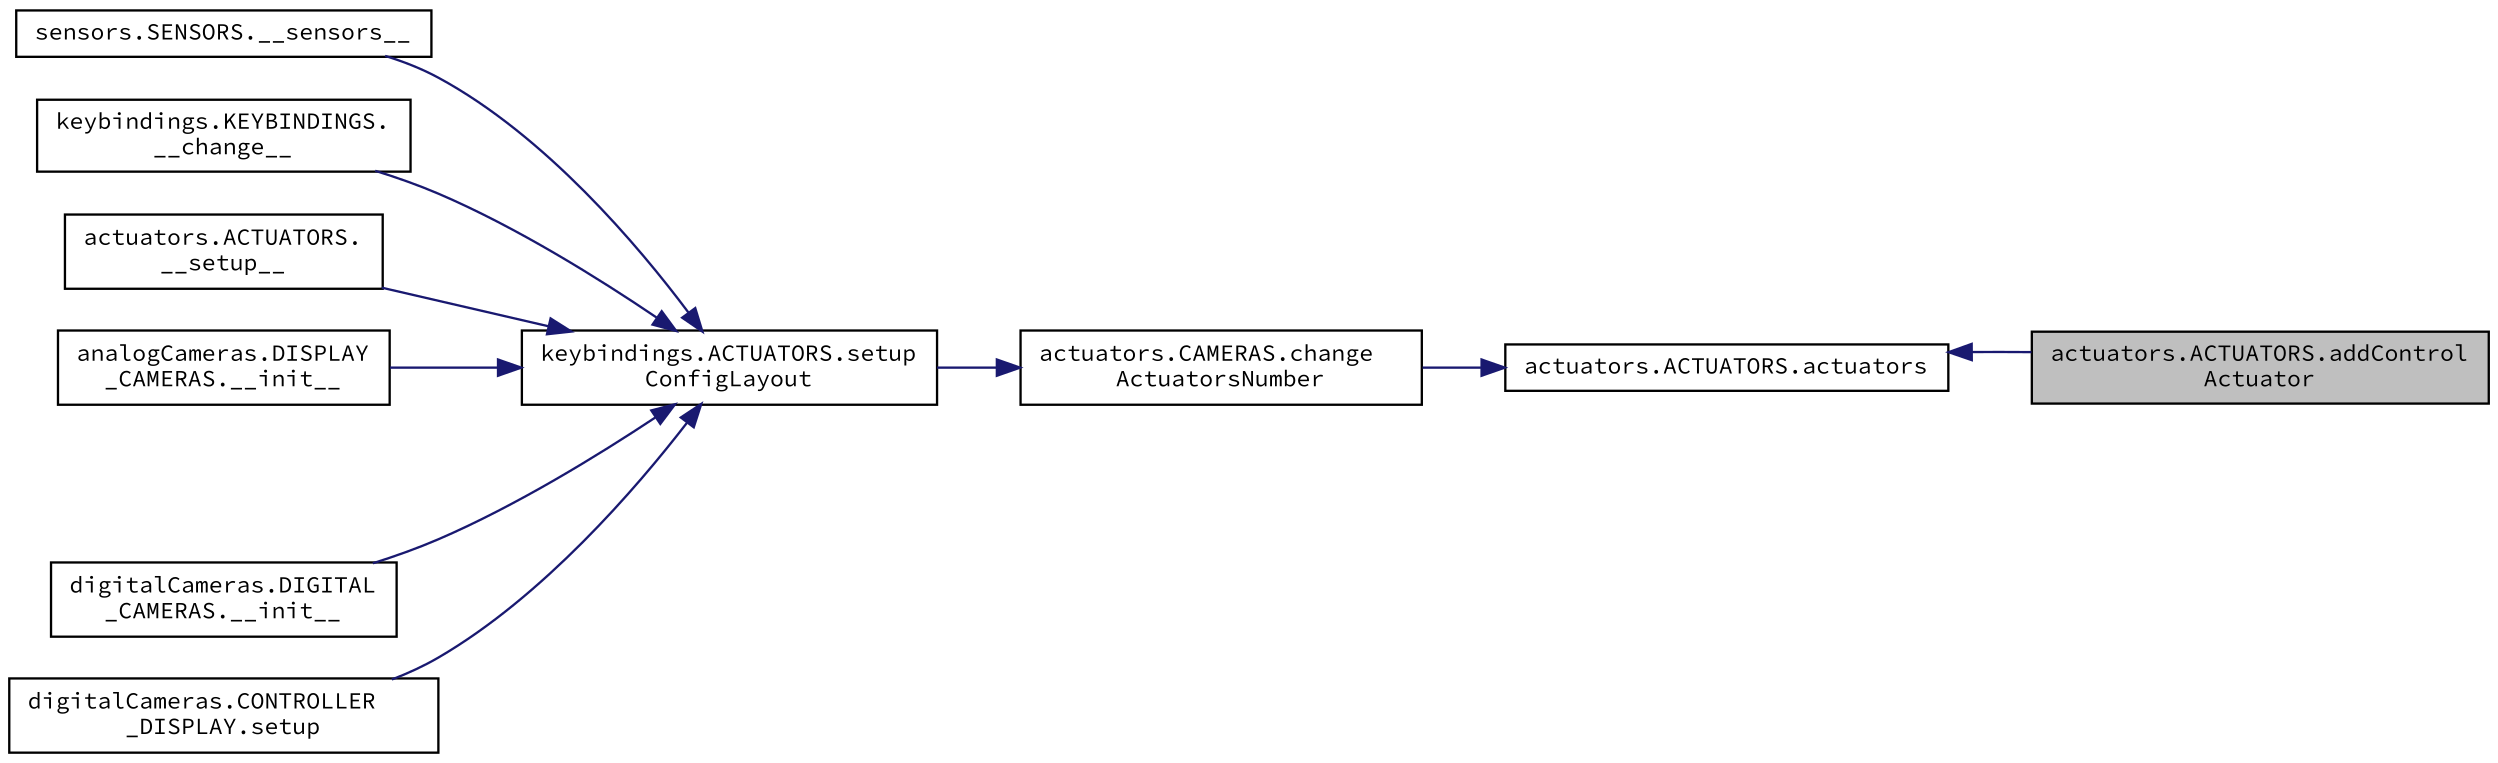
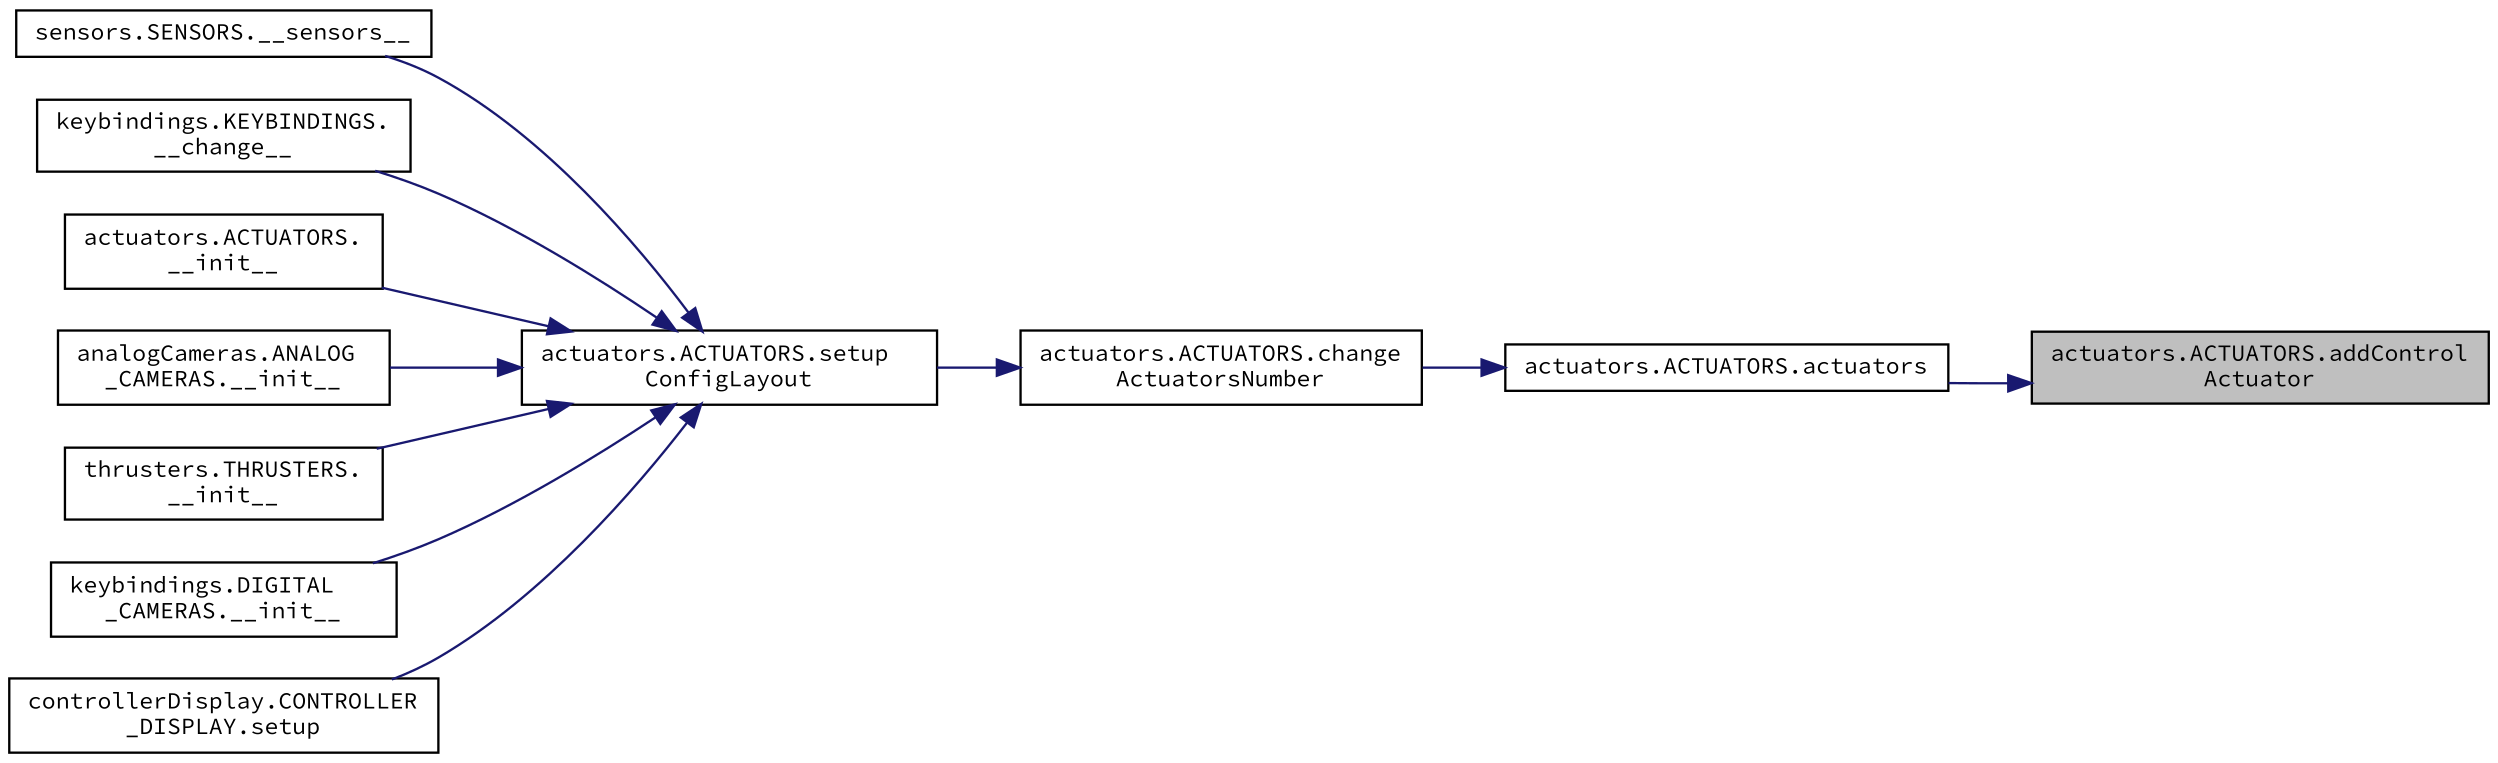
(224, 252) -> (224, 252)
(2002, 352) -> (1978, 383)
(224, 368) -> (224, 368)
(729, 368) -> (729, 368)
(1221, 368) -> (1221, 368)
none -> (224, 484)
(224, 600) -> (224, 600)
(224, 716) -> (224, 716)
